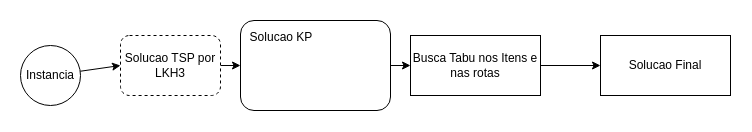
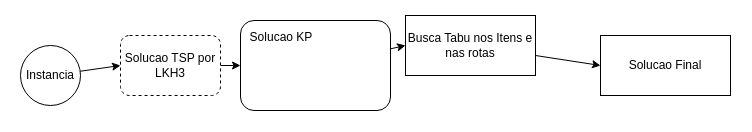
(476, 66) -> (471, 46)
